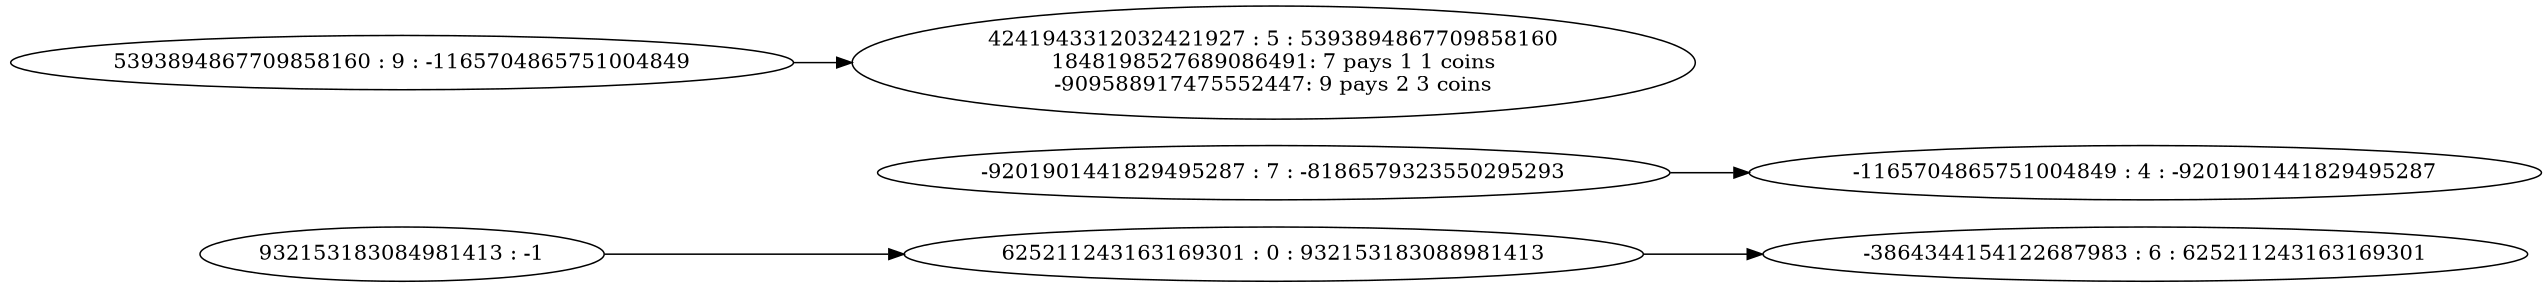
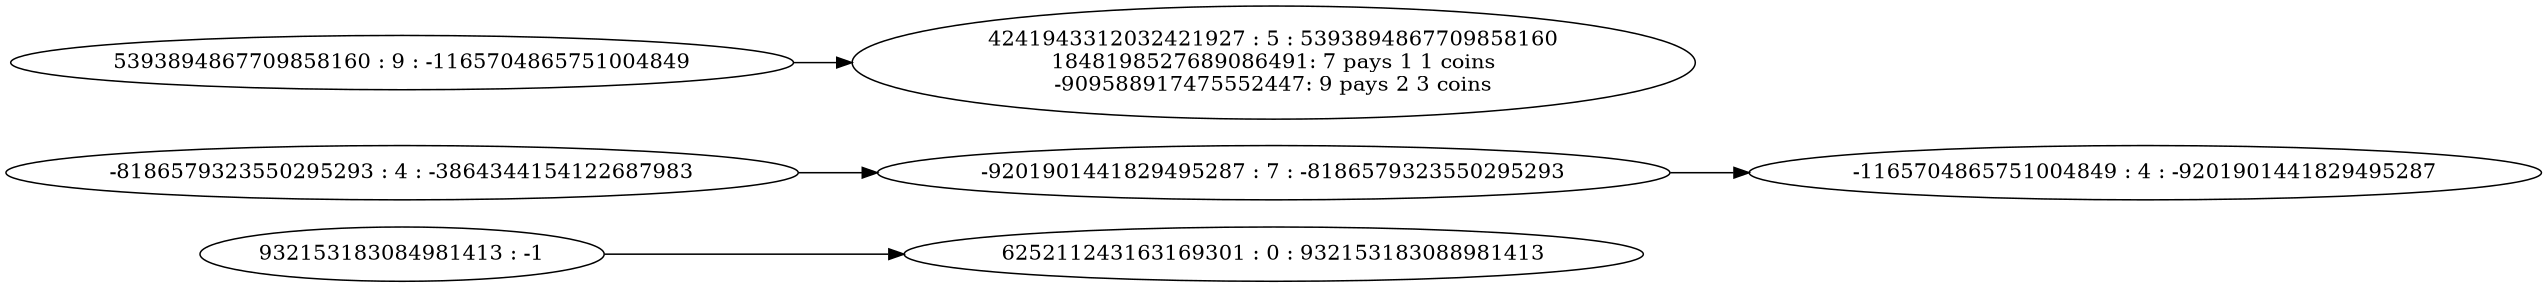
none -> (402, 173)
(2145, 254) -> none
